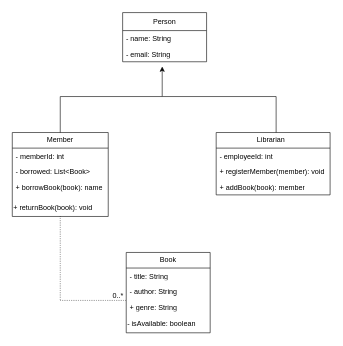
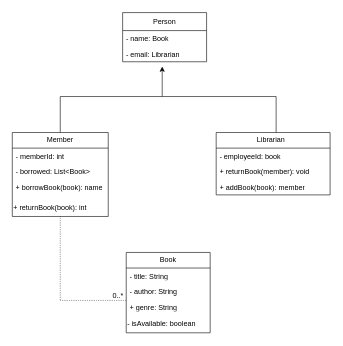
(151, 39) -> (148, 39)
(151, 54) -> (156, 54)
(249, 156) -> (252, 156)
(274, 176) -> (269, 172)
(58, 207) -> (56, 207)
